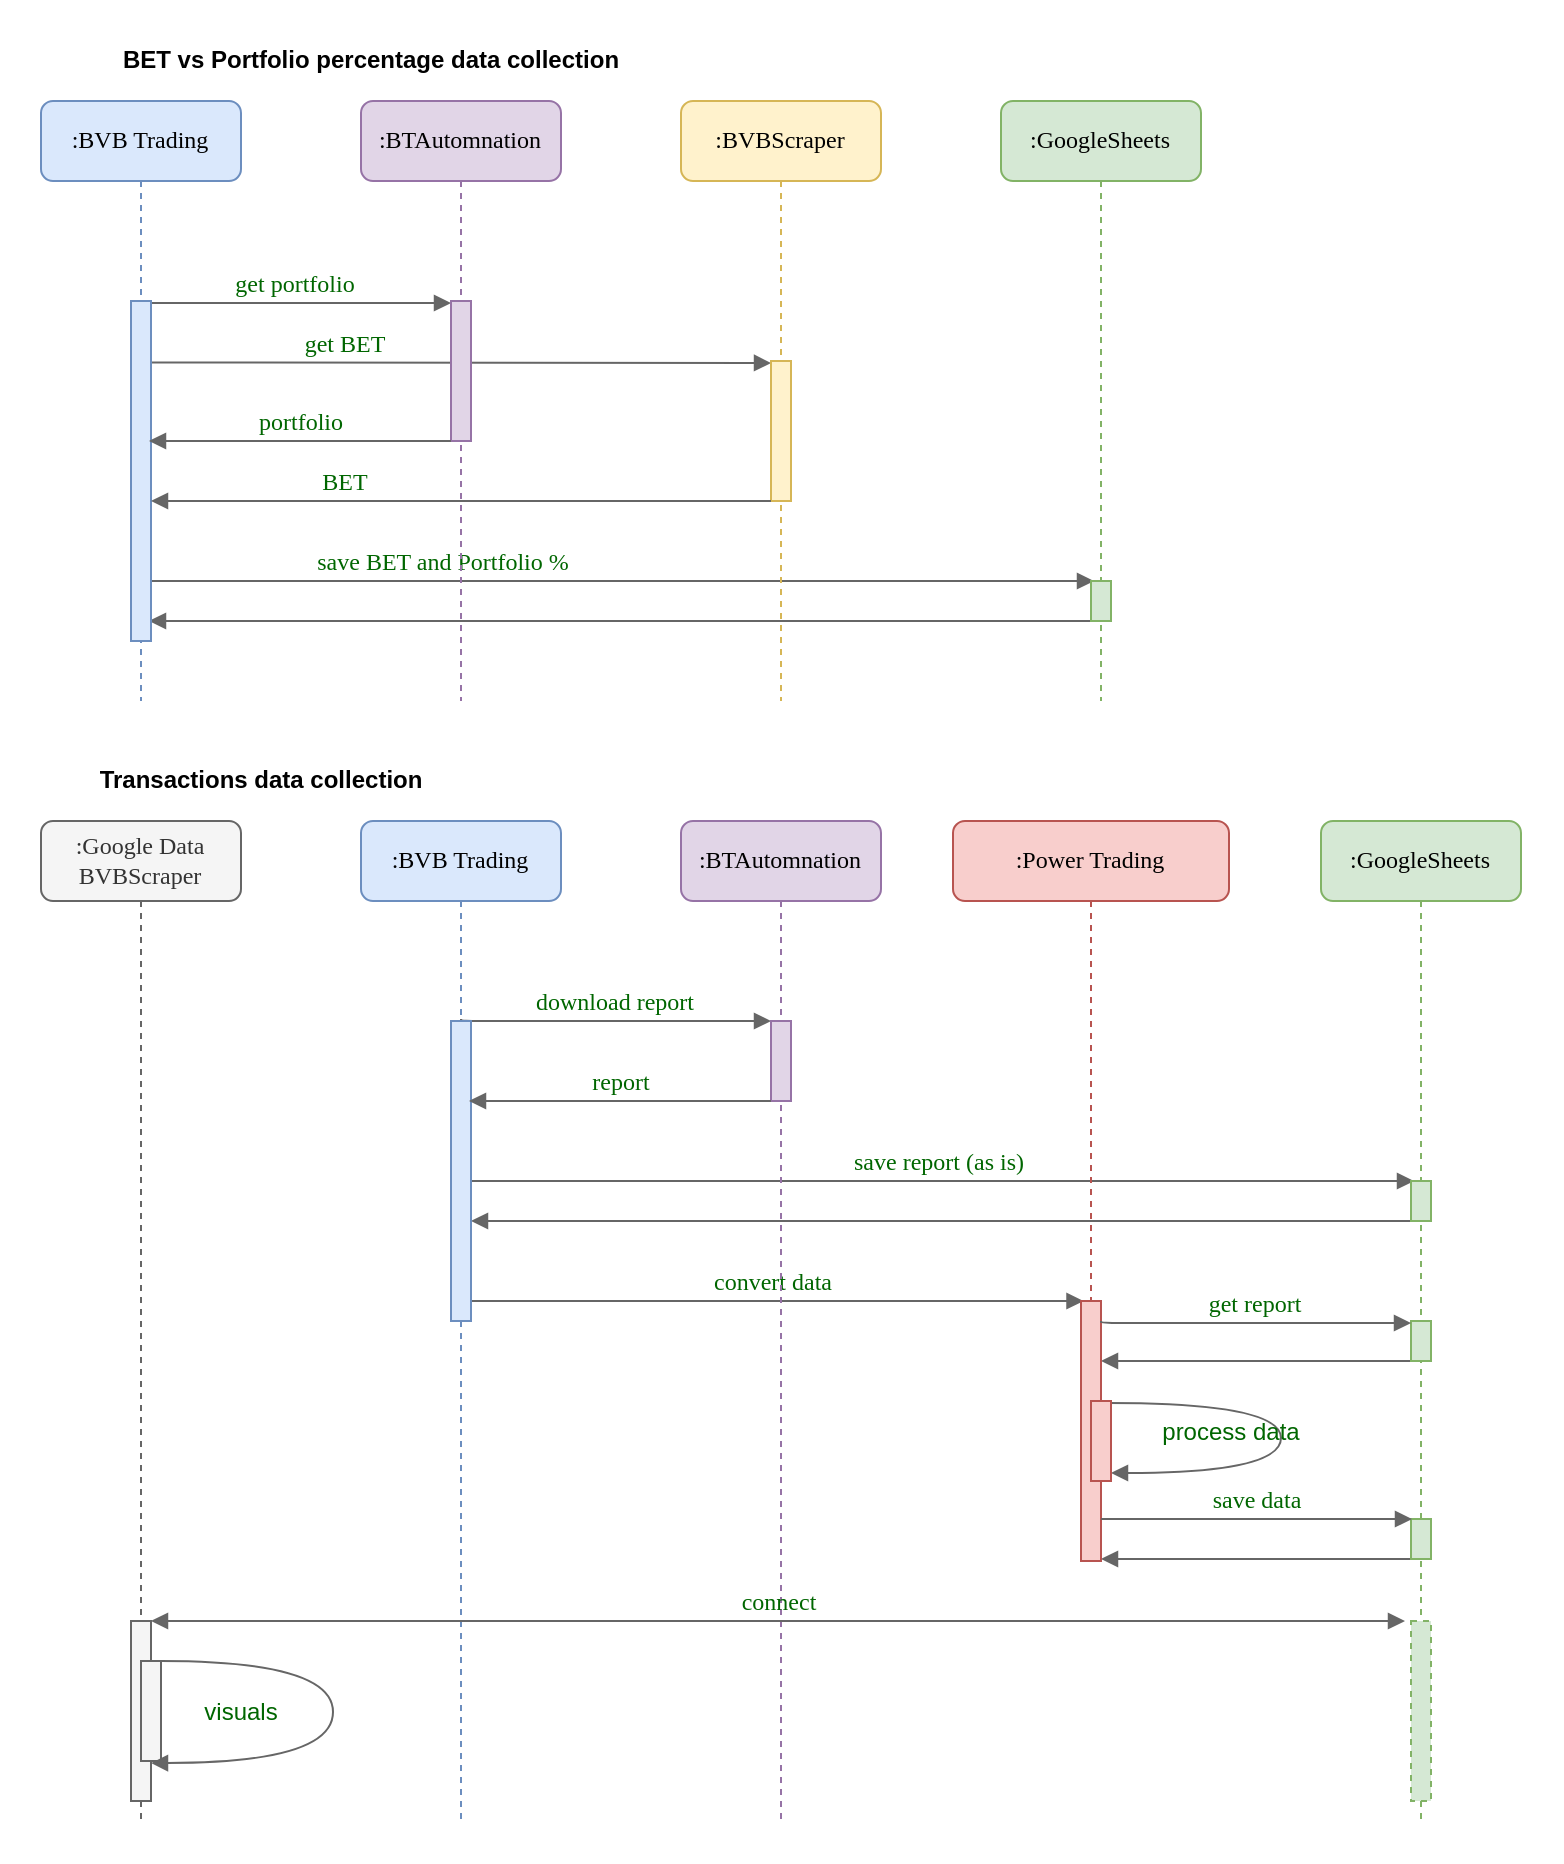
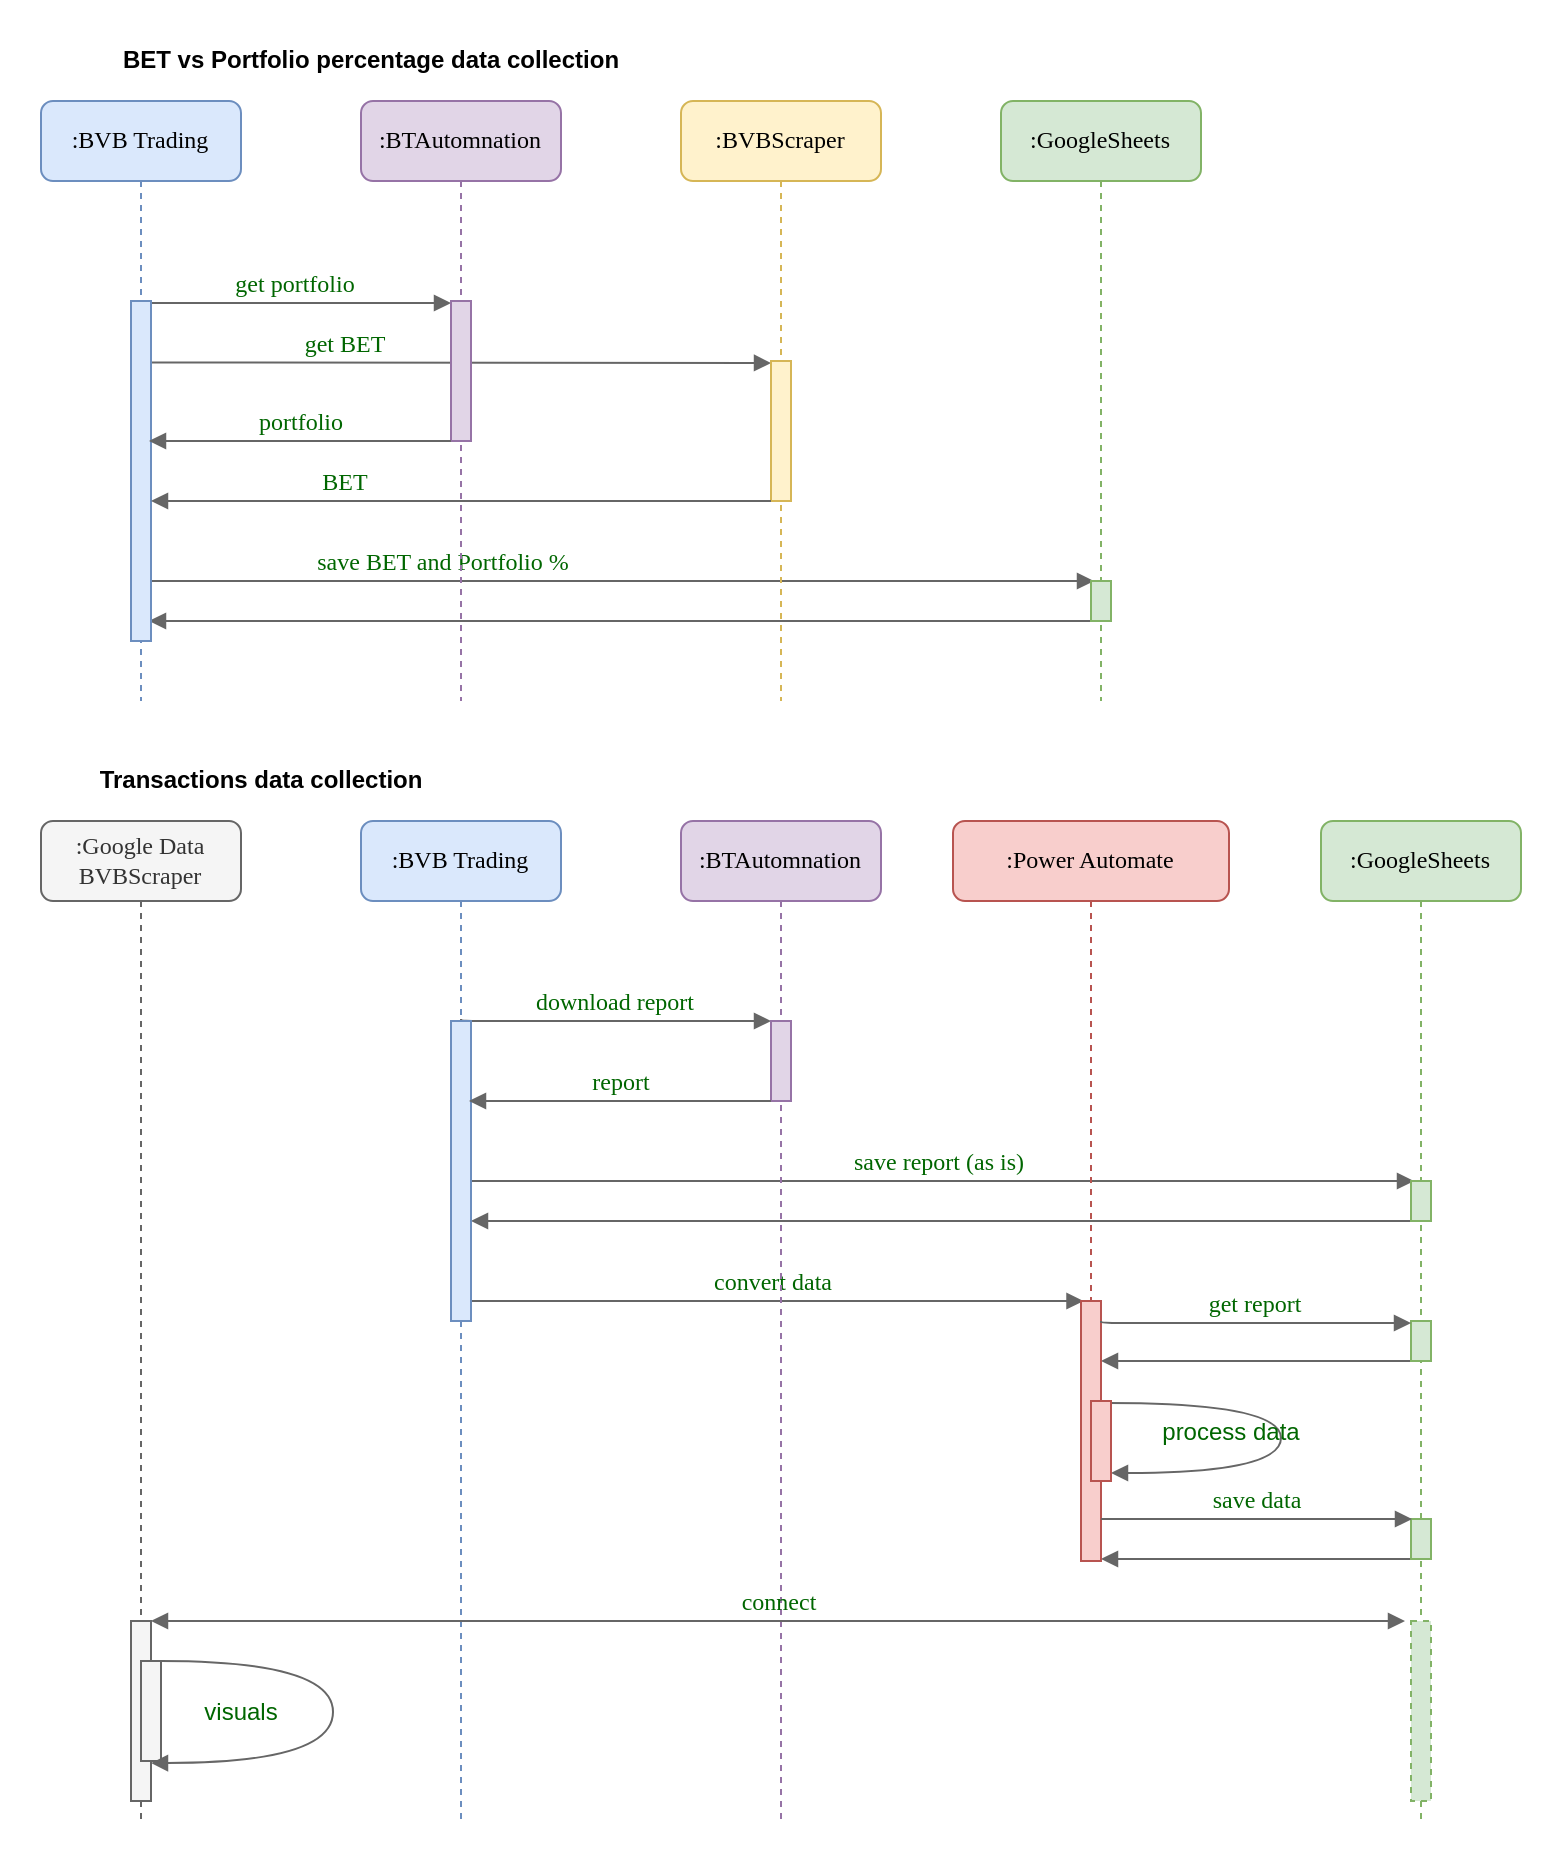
(1091, 861) -> (1091, 861)
